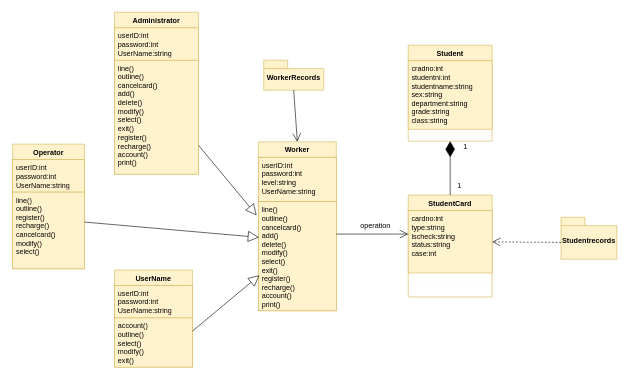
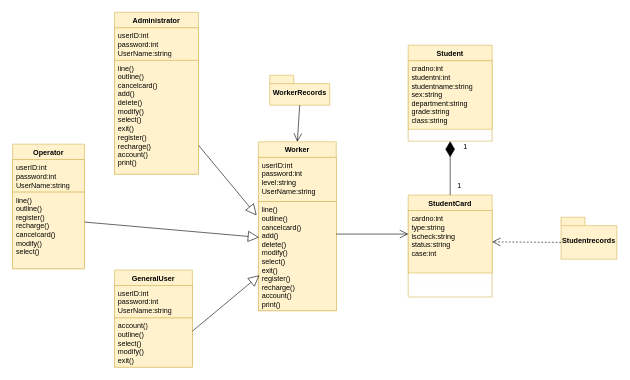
(294, 75) -> (300, 90)
(375, 227) -> none
(153, 279) -> (153, 279)
